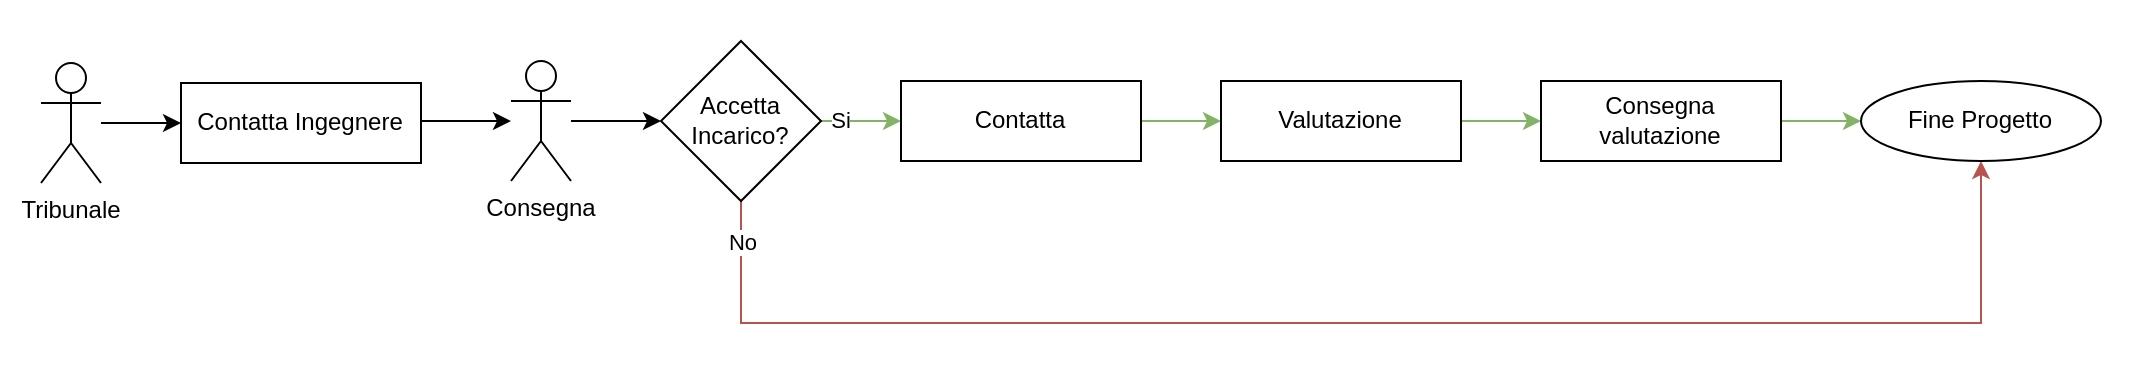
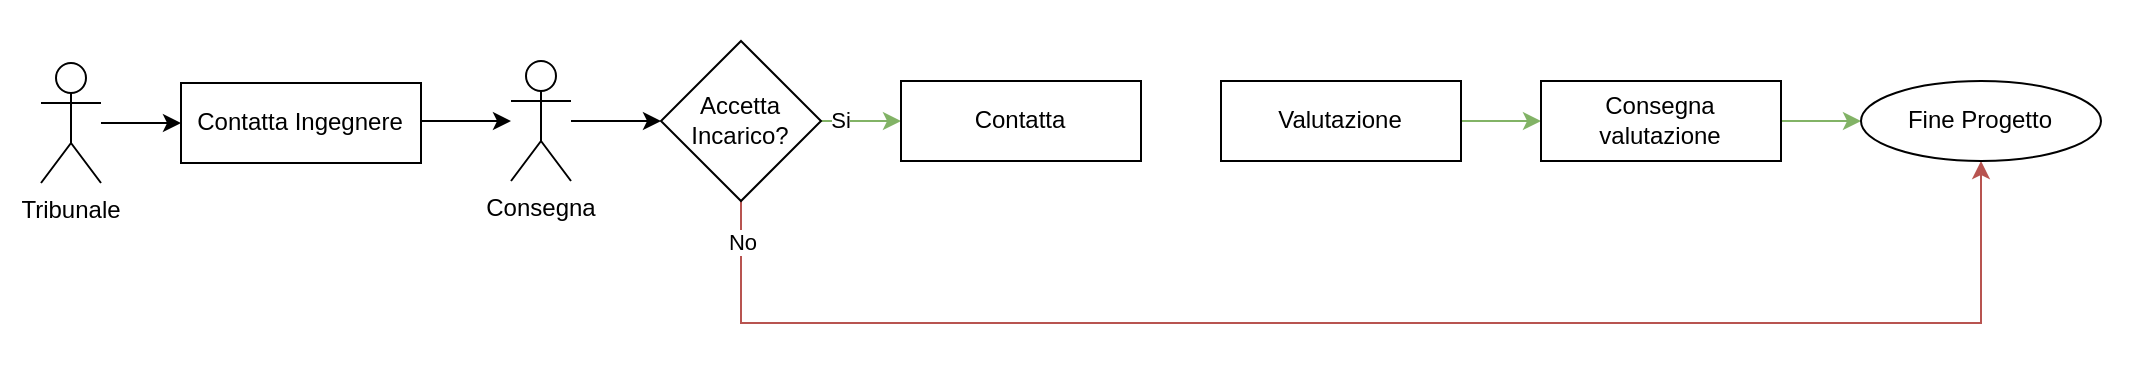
(1174, 121) -> none
